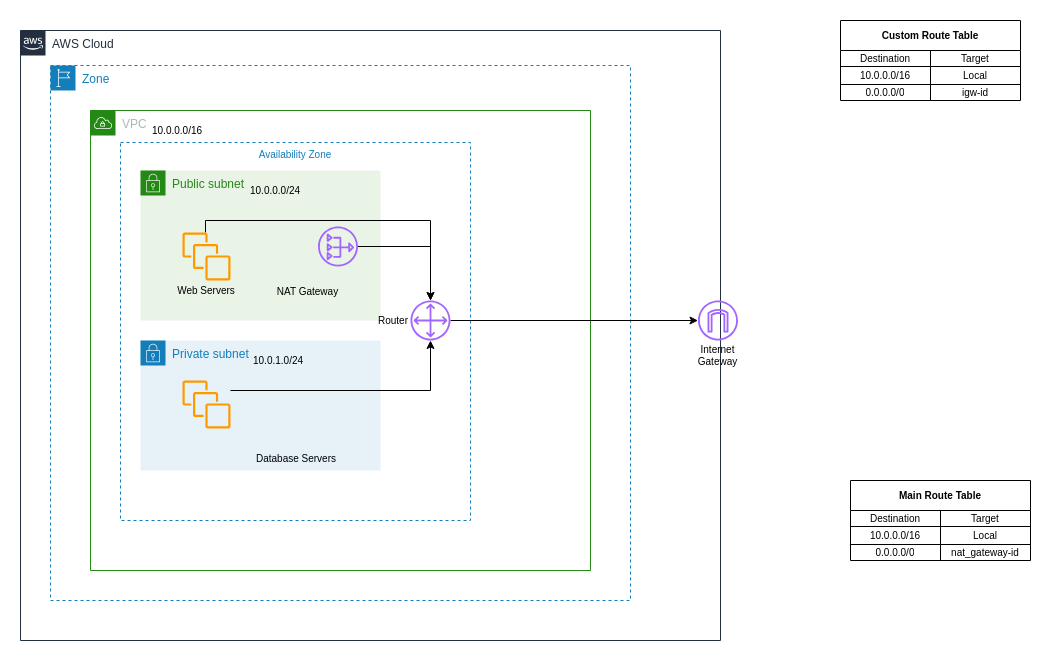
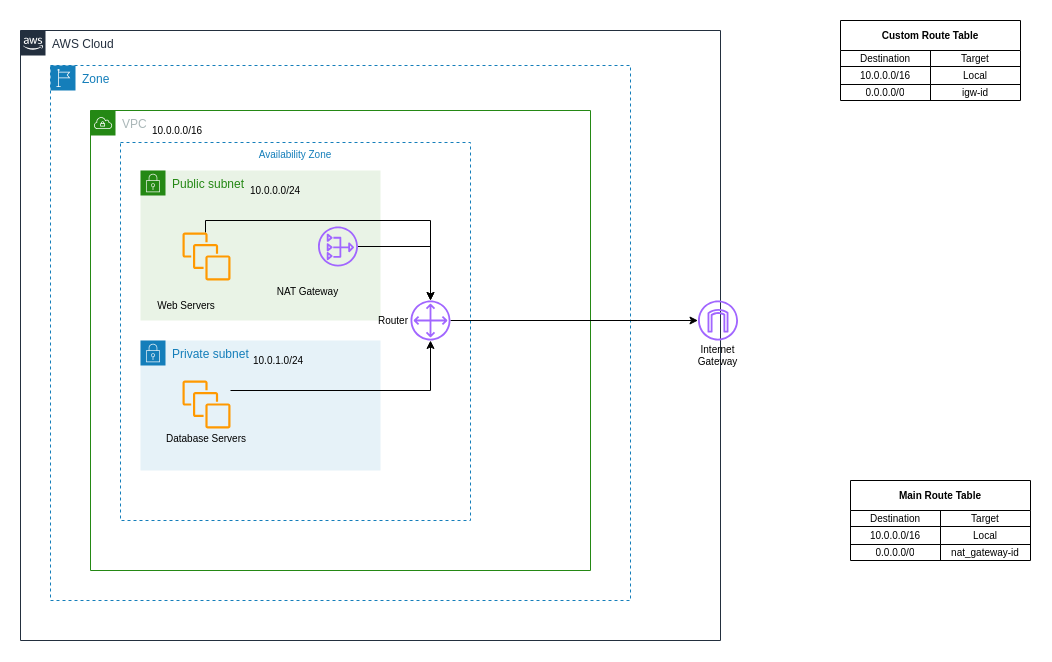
(207, 291) -> (187, 306)
(297, 459) -> (207, 439)
